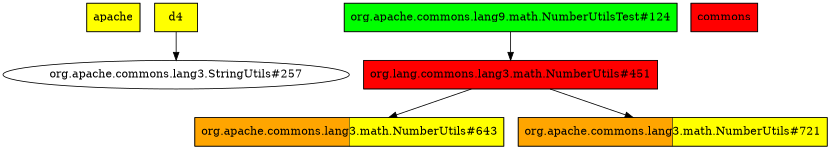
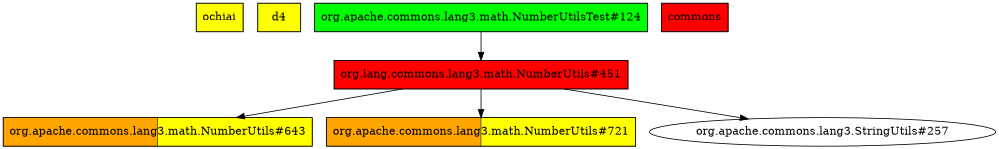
(113, 17) -> (220, 17)
(511, 17) -> (481, 17)
(176, 42) -> (652, 103)
